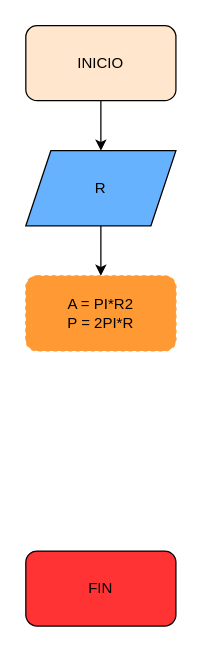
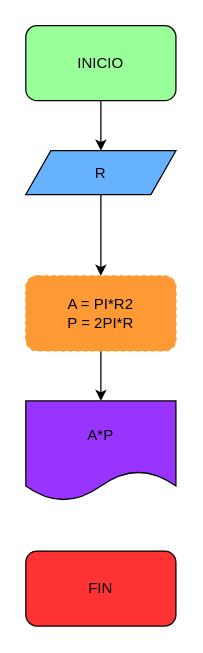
(101, 63) -> (101, 63)
(101, 188) -> (101, 173)
none -> (101, 372)
none -> (101, 451)
